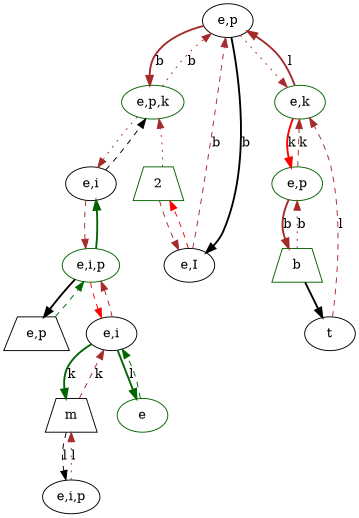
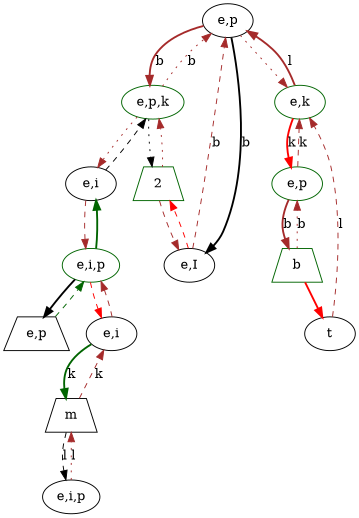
none -> (149, 138)
(312, 296) -> (312, 296)
(142, 415) -> none
